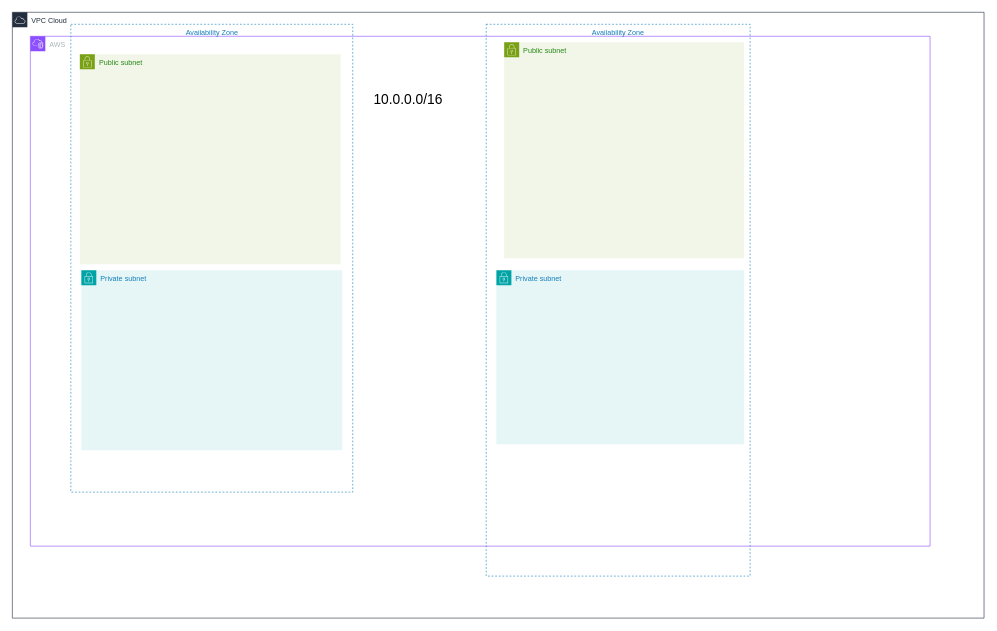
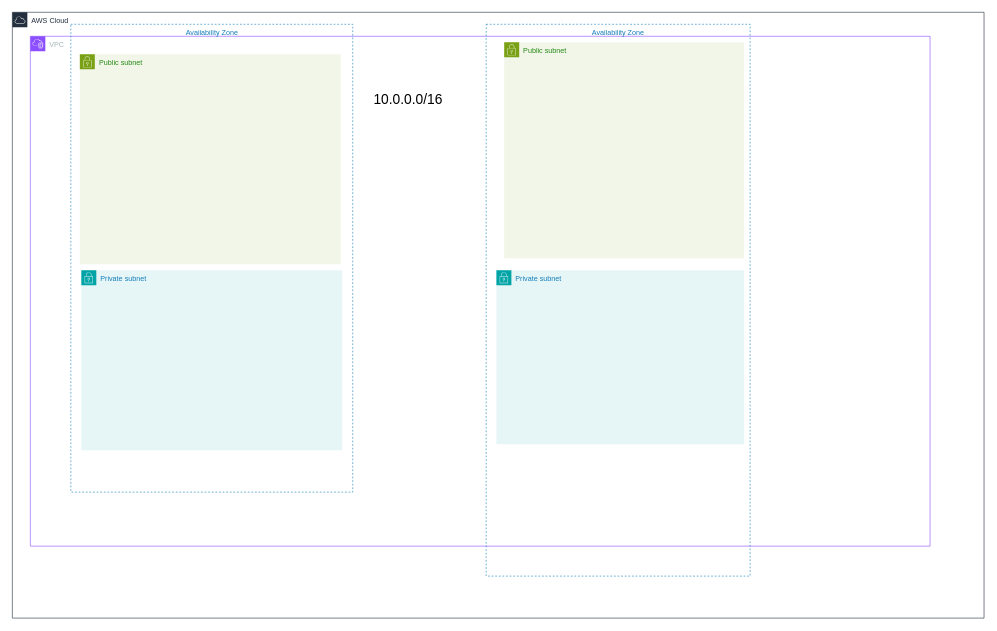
(48, 21) -> (48, 21)
(56, 45) -> (56, 45)
